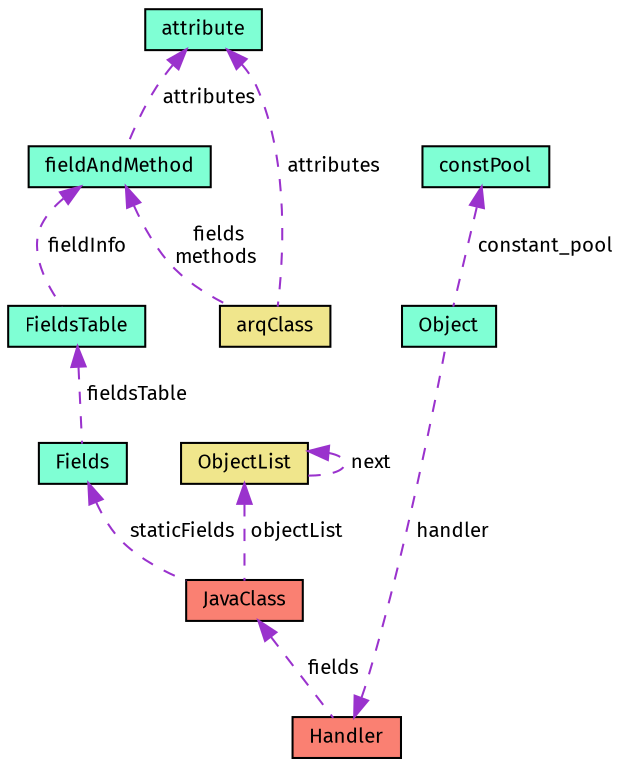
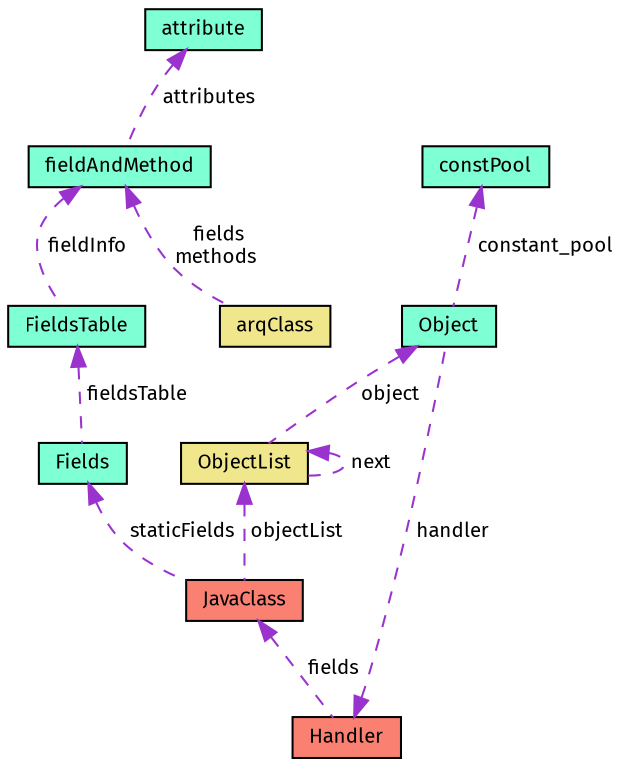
(280, 182) -> none
none -> (333, 398)
